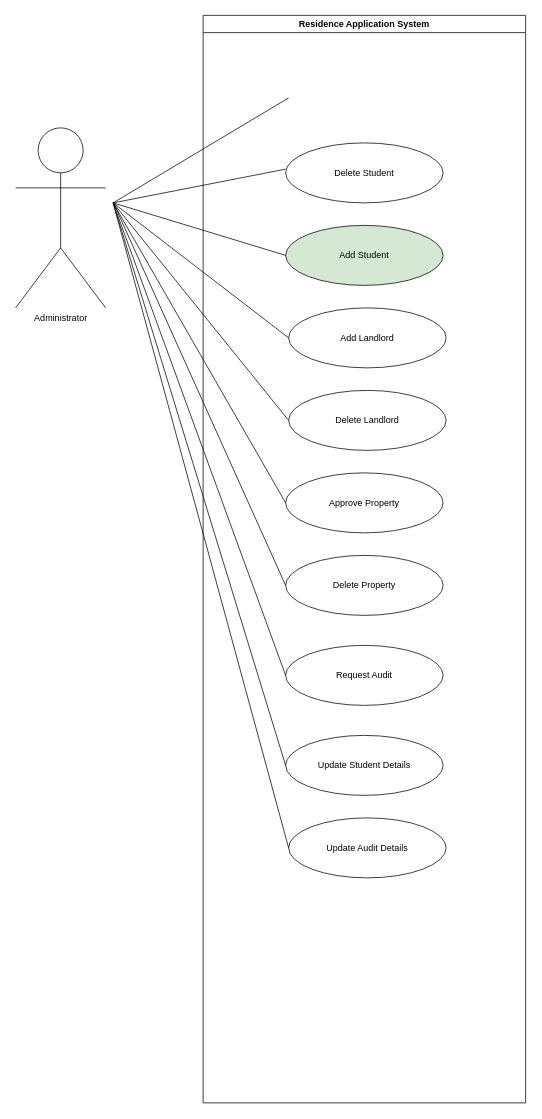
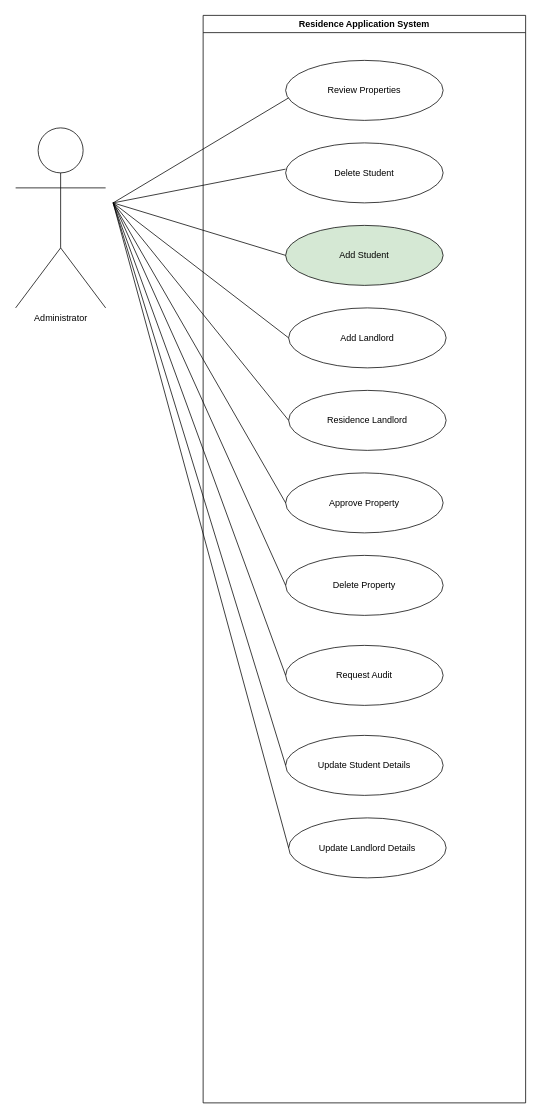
none -> (364, 90)
(367, 420) -> (367, 420)
(367, 848) -> (367, 848)
